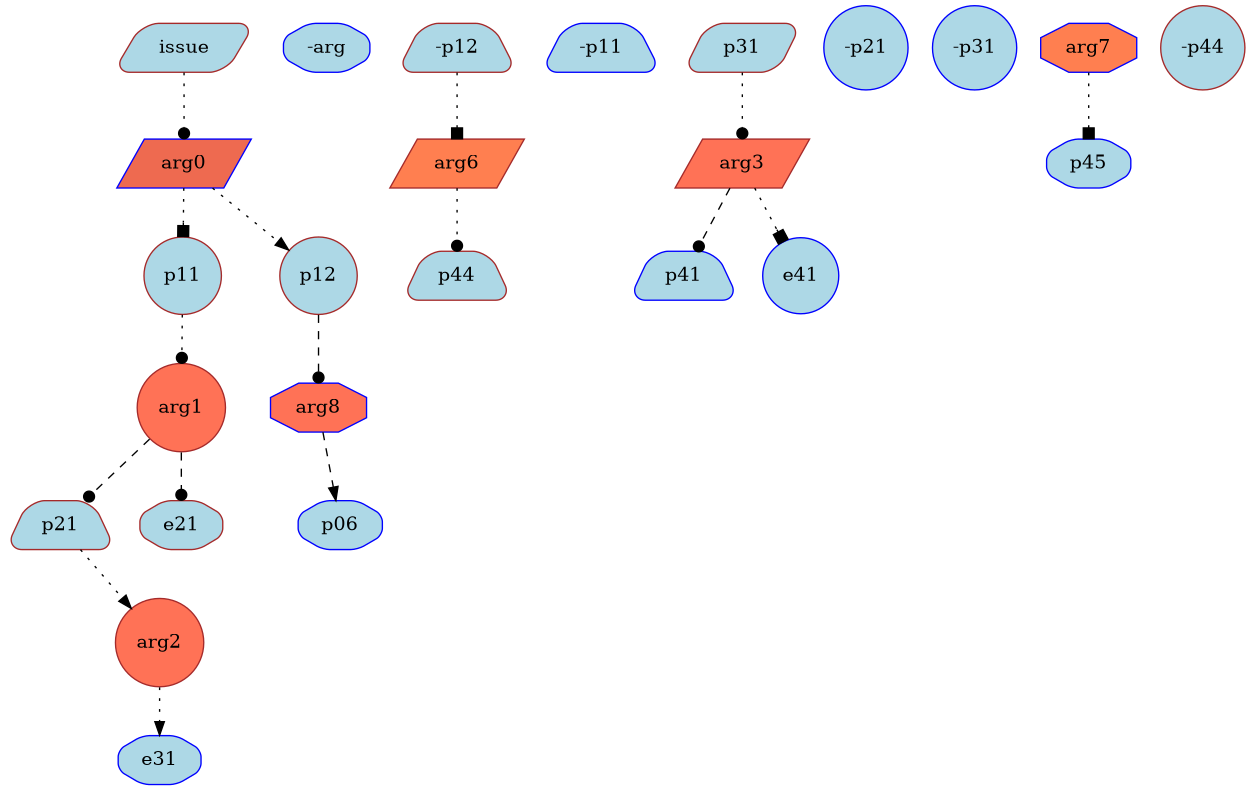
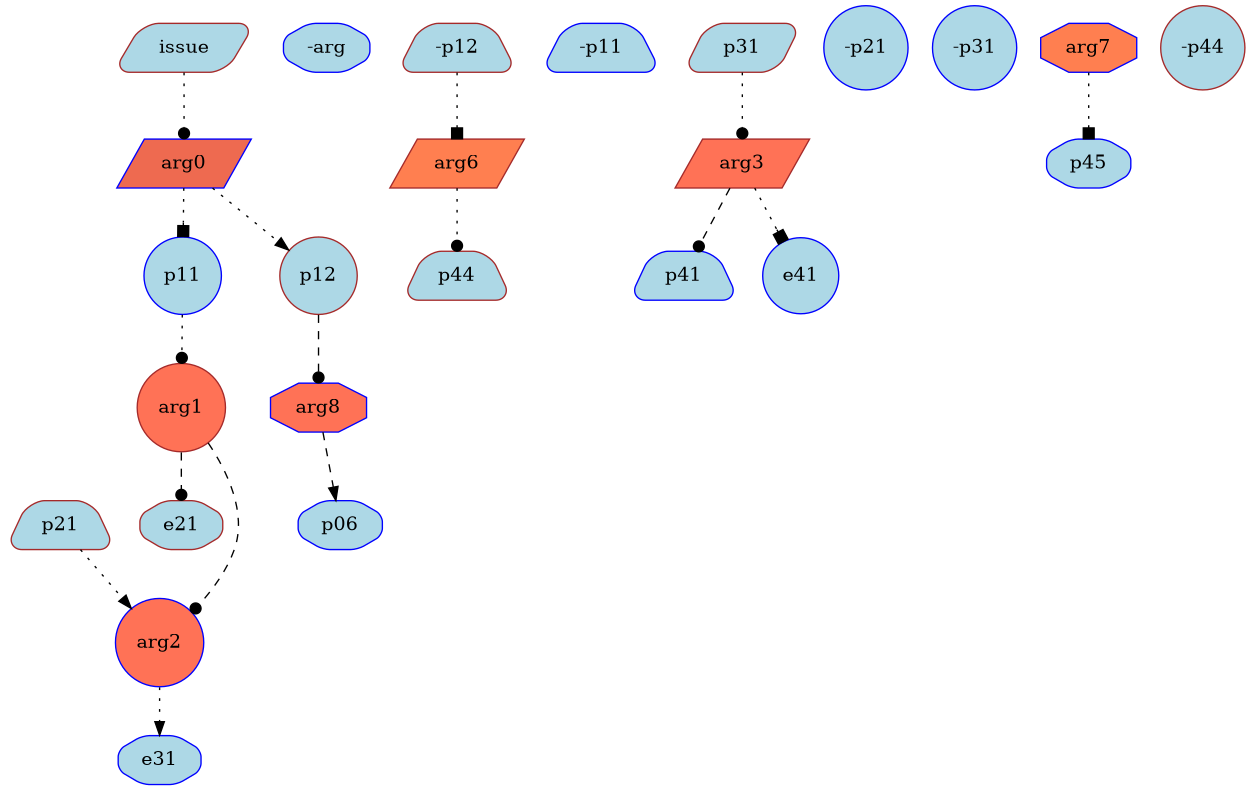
(183, 276) -> (183, 276)
(121, 466) -> (238, 526)
(160, 643) -> (160, 643)
